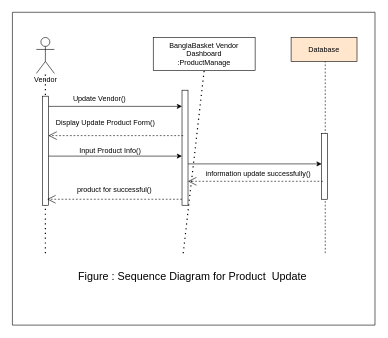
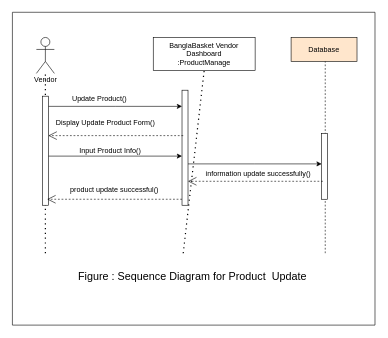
(100, 99) -> (100, 99)
(115, 191) -> (115, 191)
